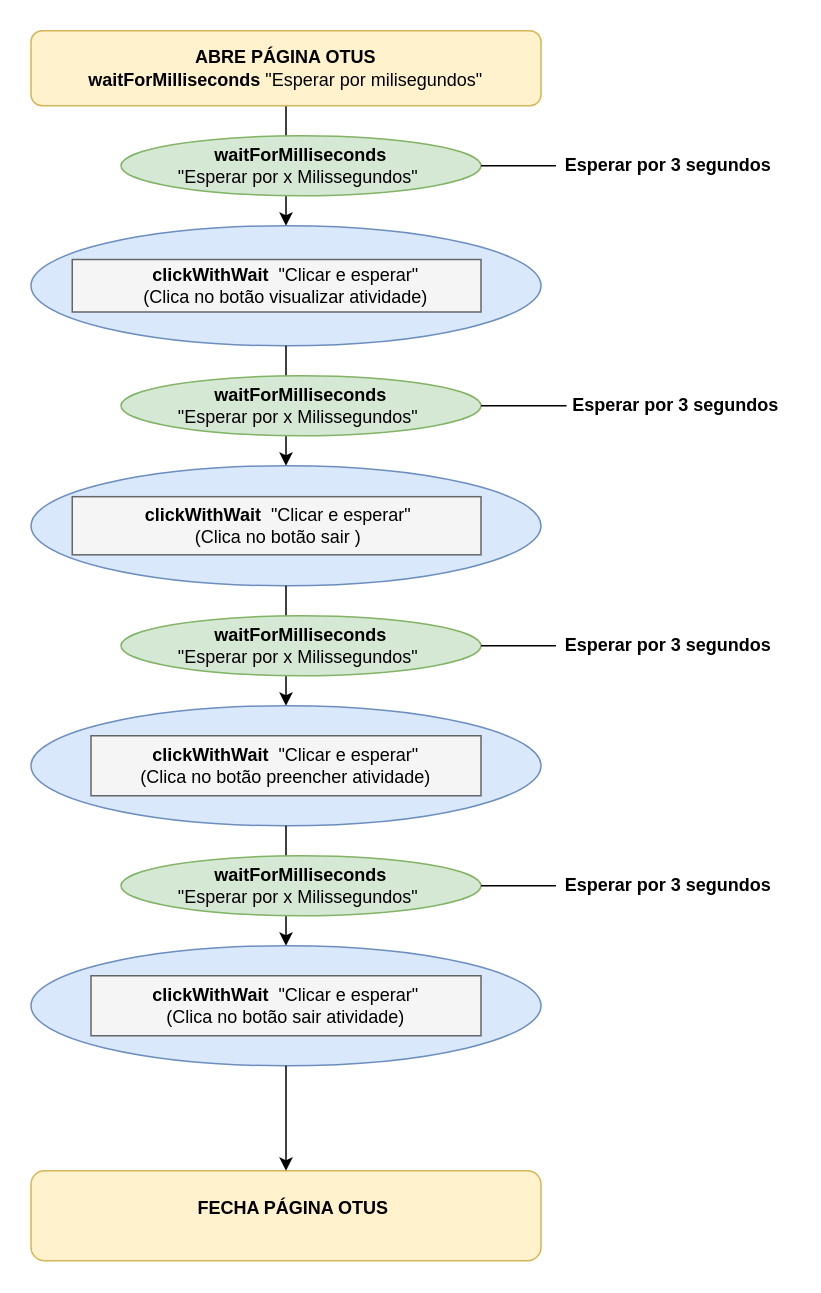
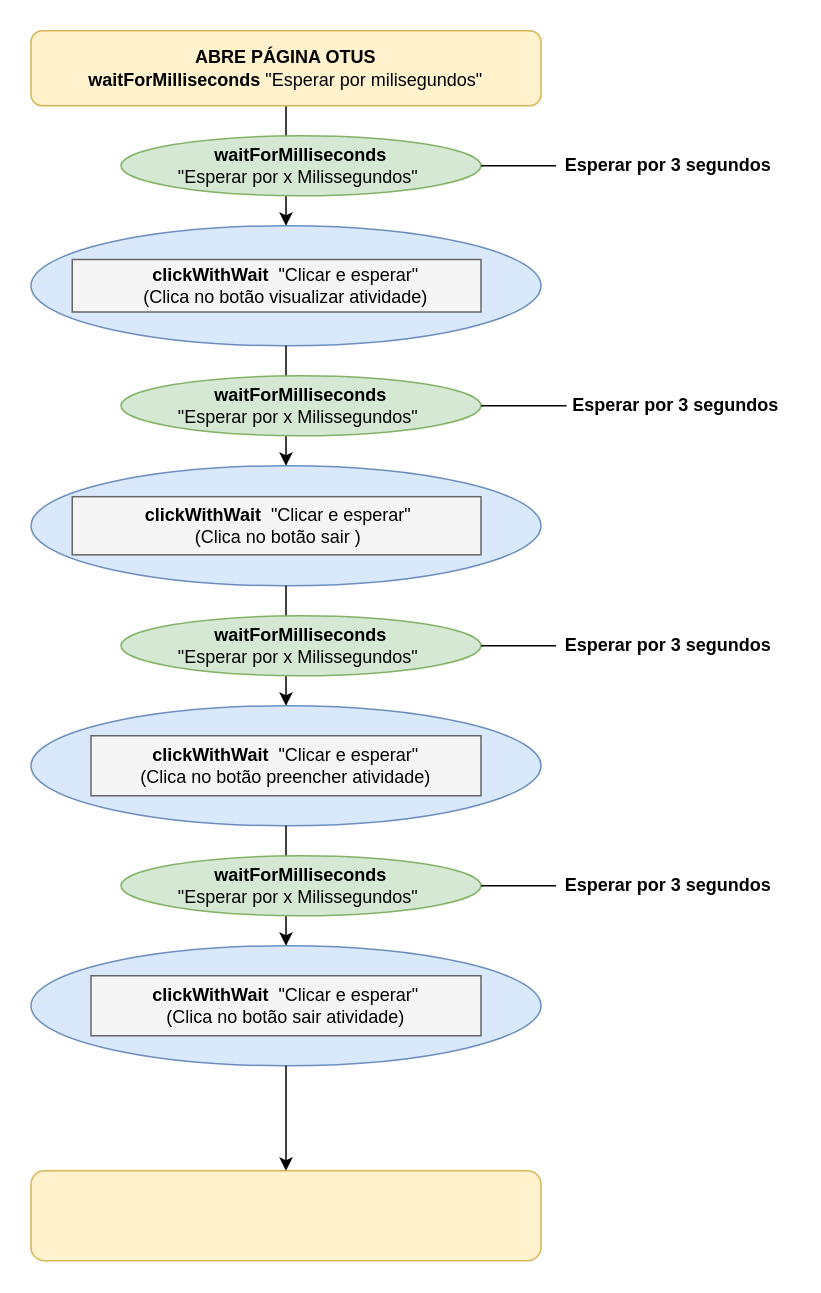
(293, 1208) -> none
